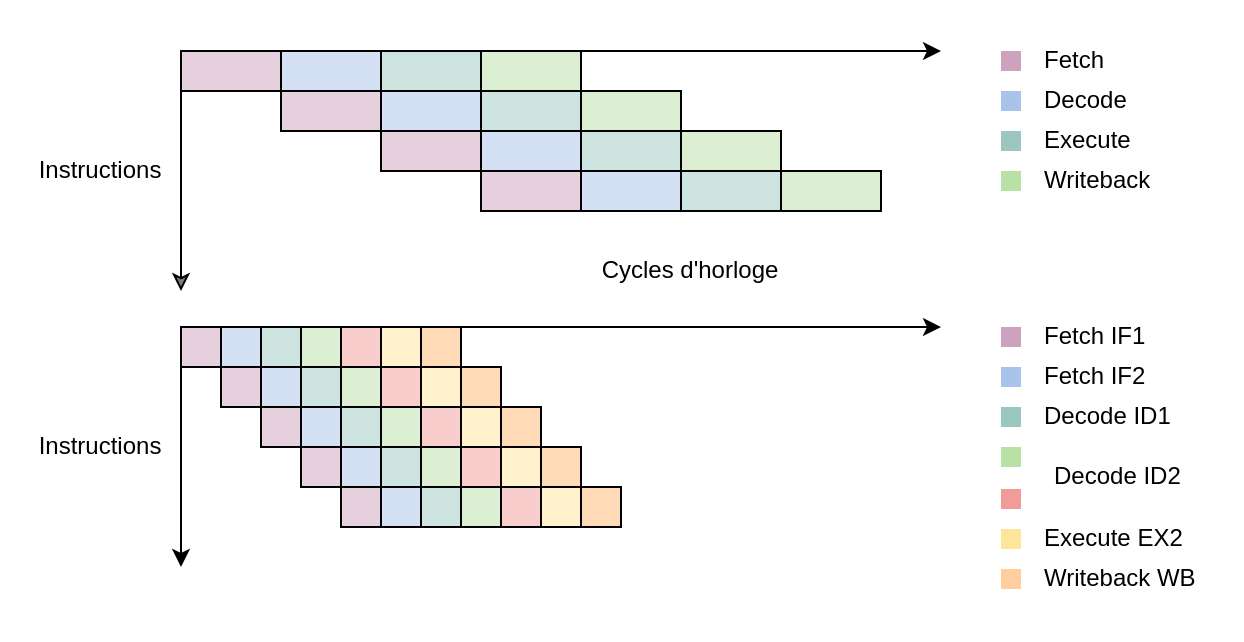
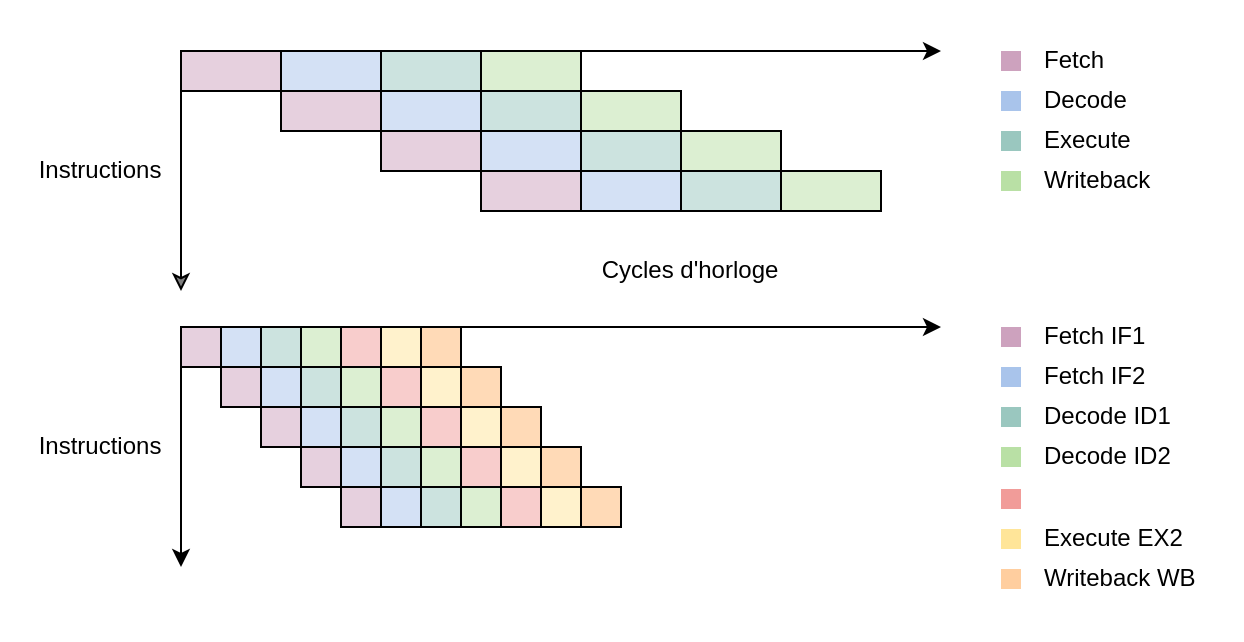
(1131, 477) -> (1121, 457)
